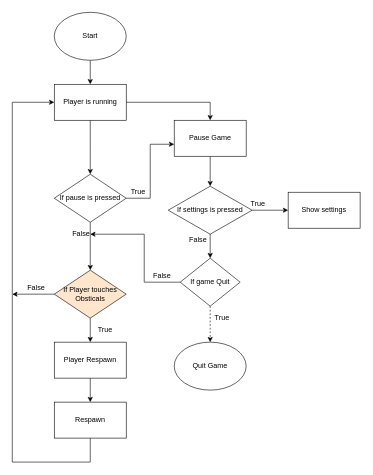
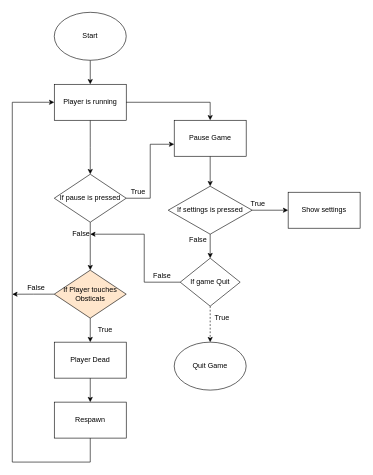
(90, 360) -> (90, 360)
